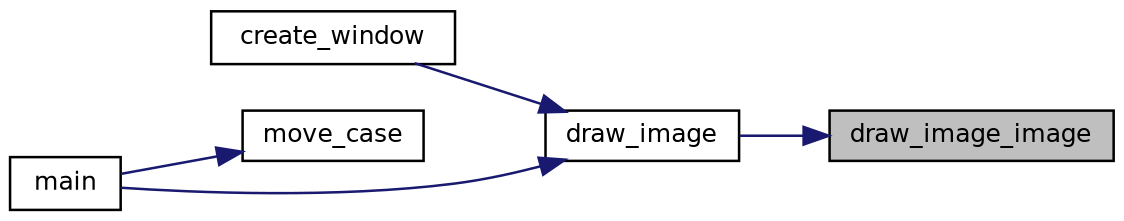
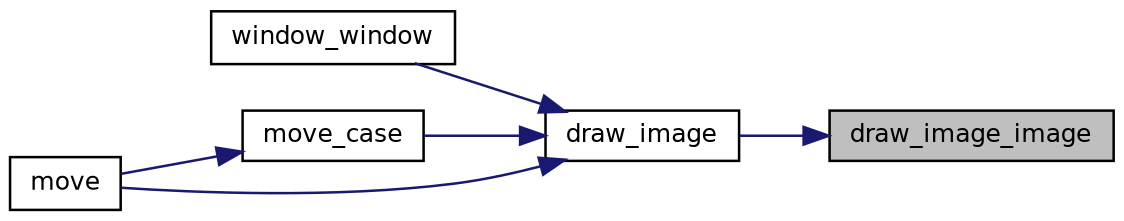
(333, 38) -> (333, 38)
none -> (472, 136)
(65, 184) -> (65, 184)
